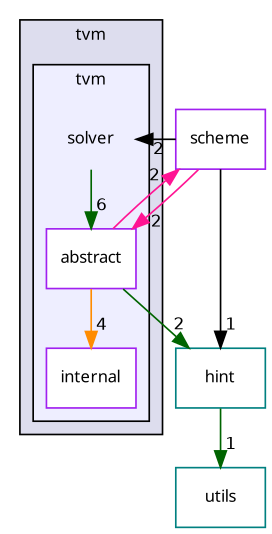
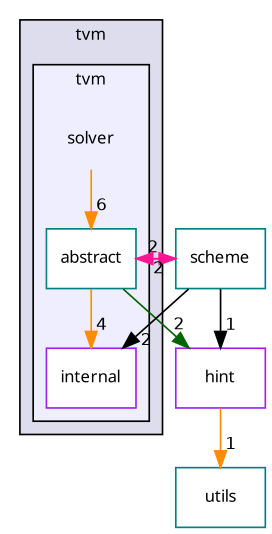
(164, 139) -> (173, 303)
(221, 139) -> (221, 259)
(91, 191) -> (91, 191)
(91, 259) -> (91, 259)
(221, 378) -> (221, 378)
(221, 430) -> (221, 430)
